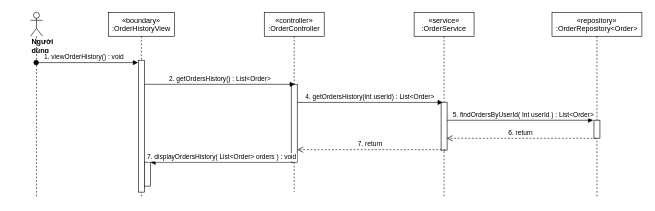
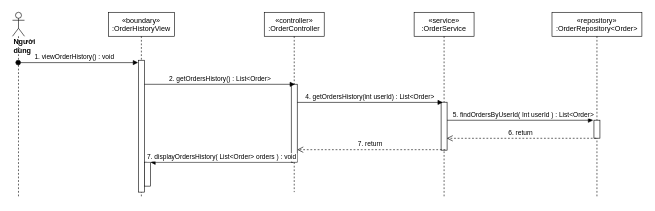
(36, 105) -> (18, 105)
